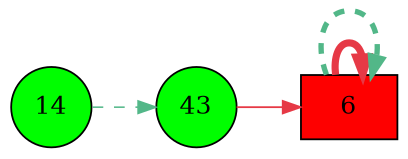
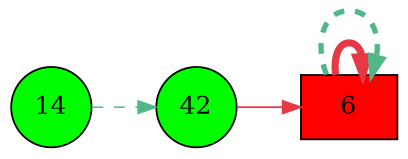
(196, 107) -> (196, 107)
